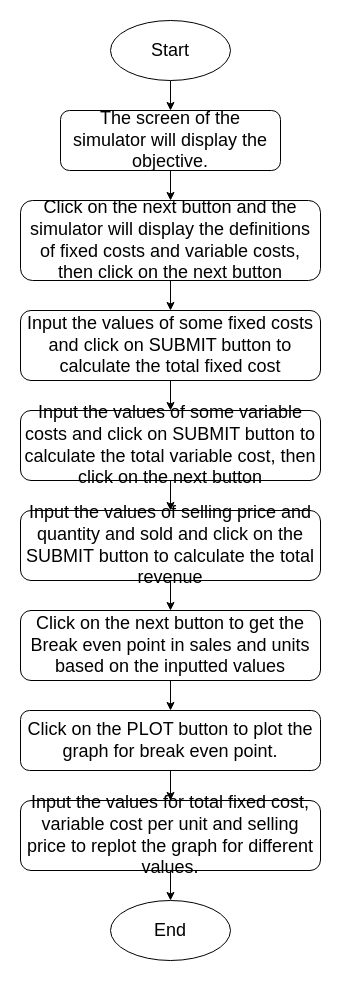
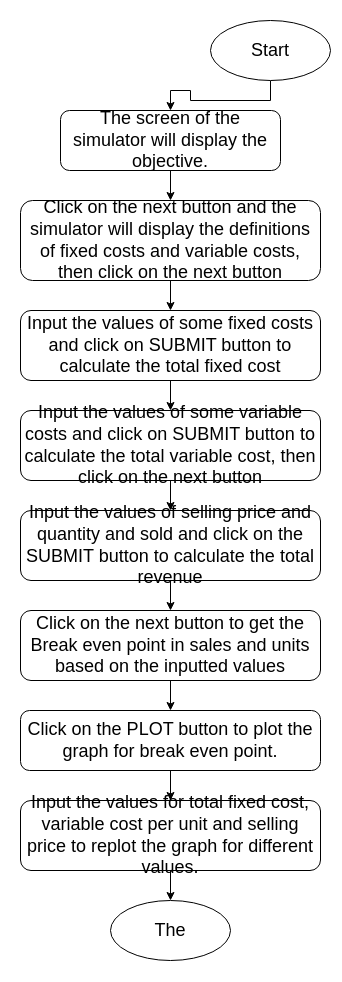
(171, 51) -> (271, 51)
(171, 931) -> (171, 931)
